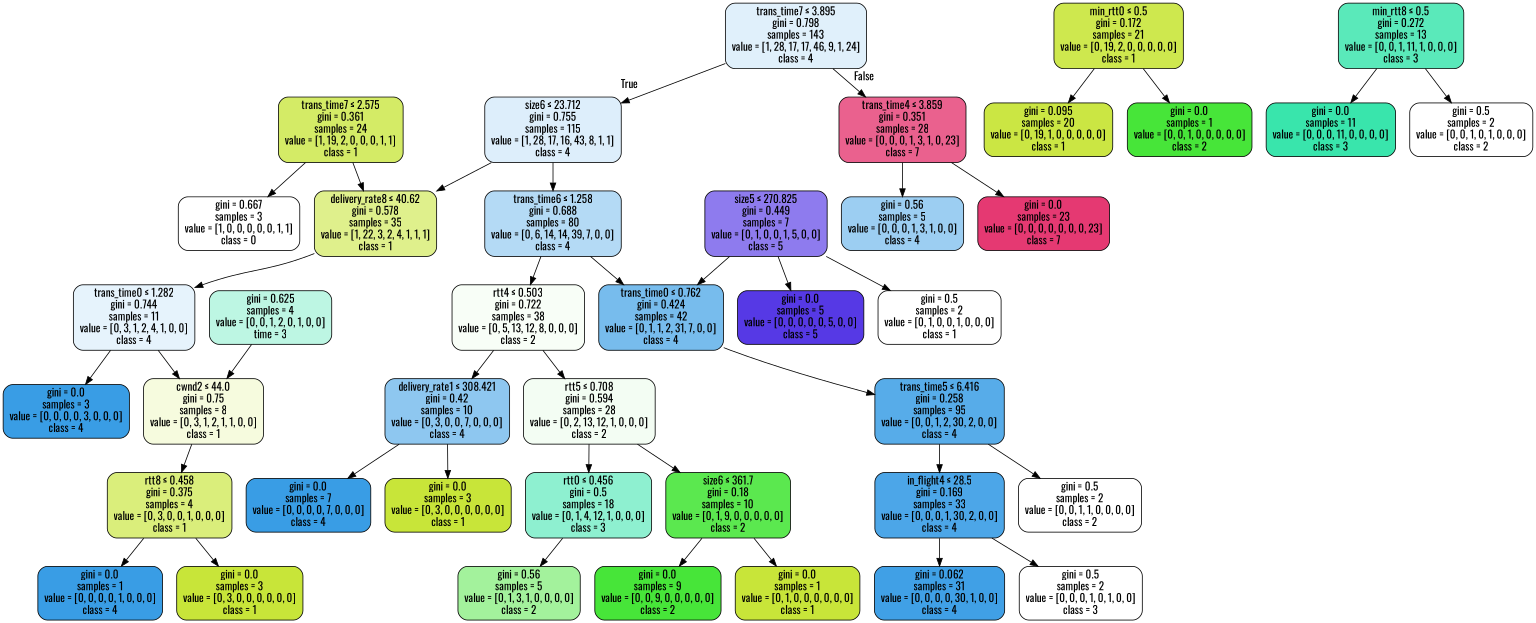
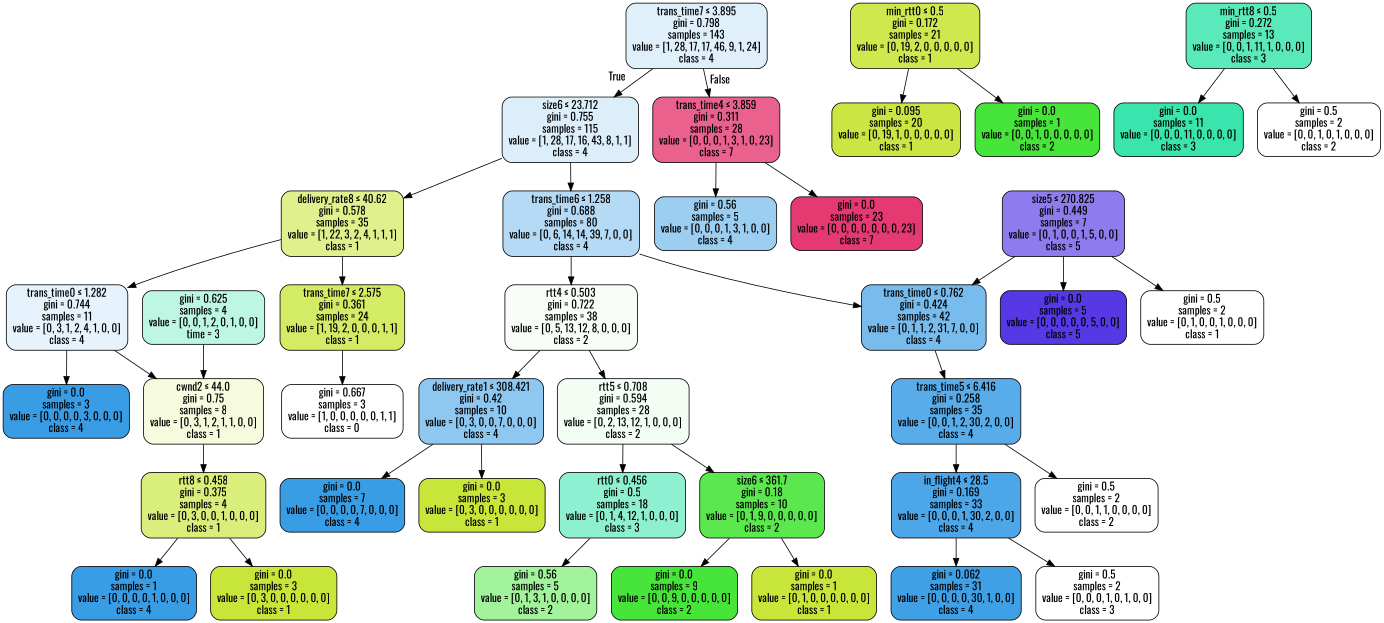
(902, 118) -> (716, 118)
(357, 173) -> (342, 267)
(940, 411) -> (956, 411)
